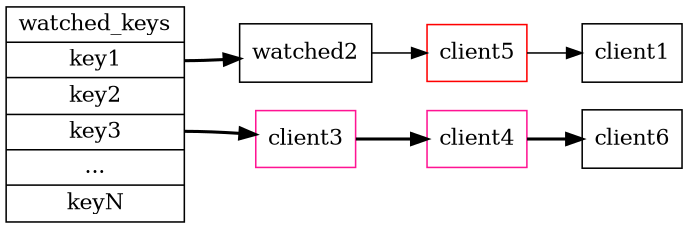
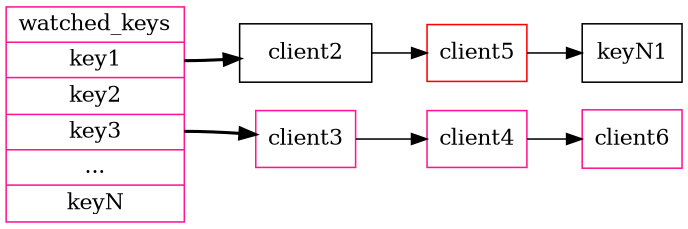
(306, 53) -> (306, 53)
(632, 53) -> (632, 53)
(95, 114) -> (95, 114)
(384, 139) -> (384, 139)
(547, 139) -> (547, 139)
(632, 139) -> (632, 139)
